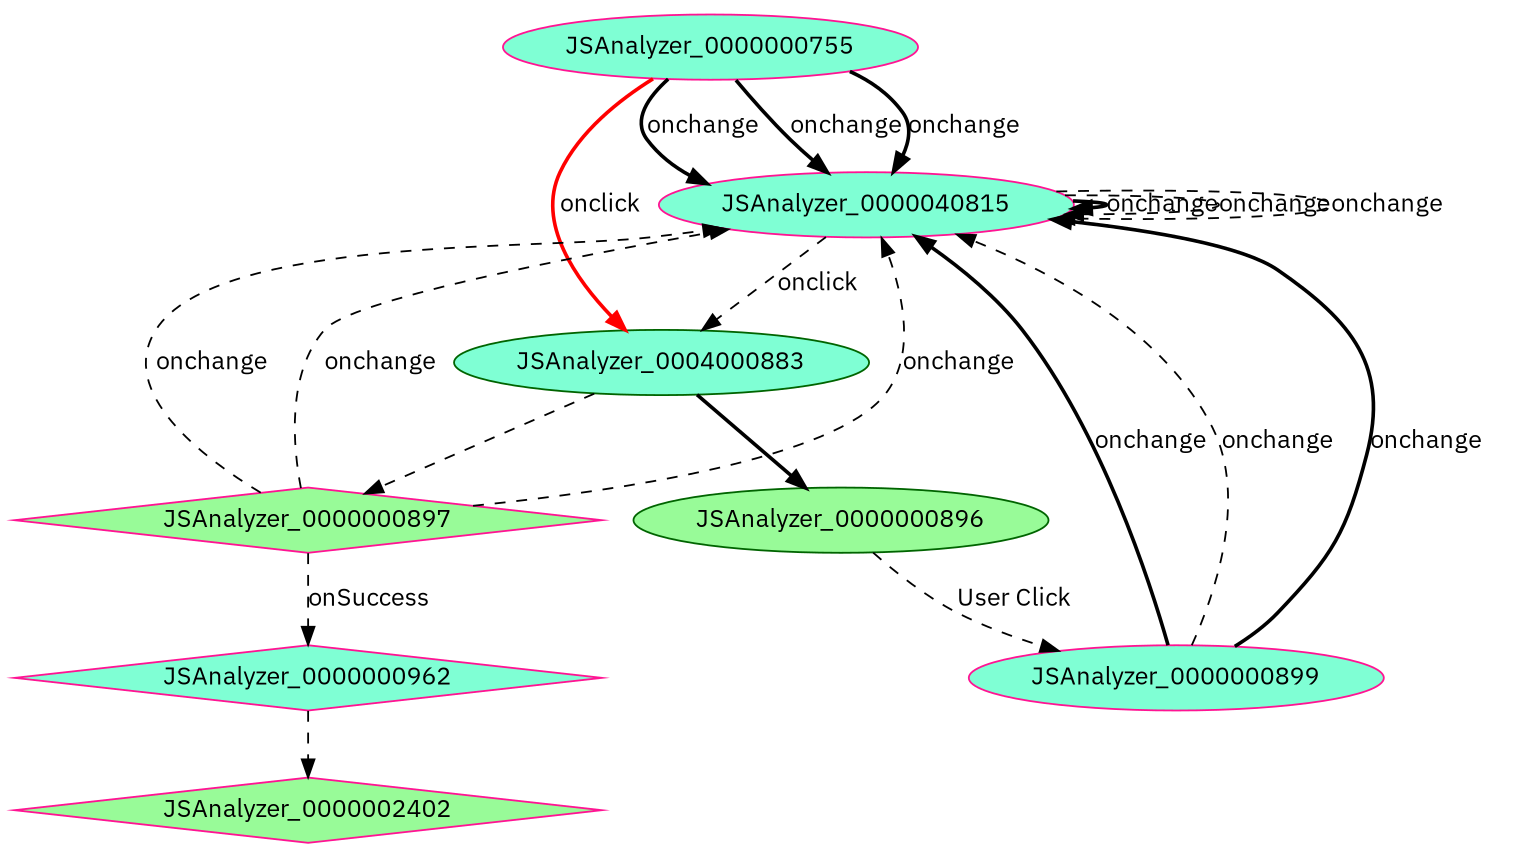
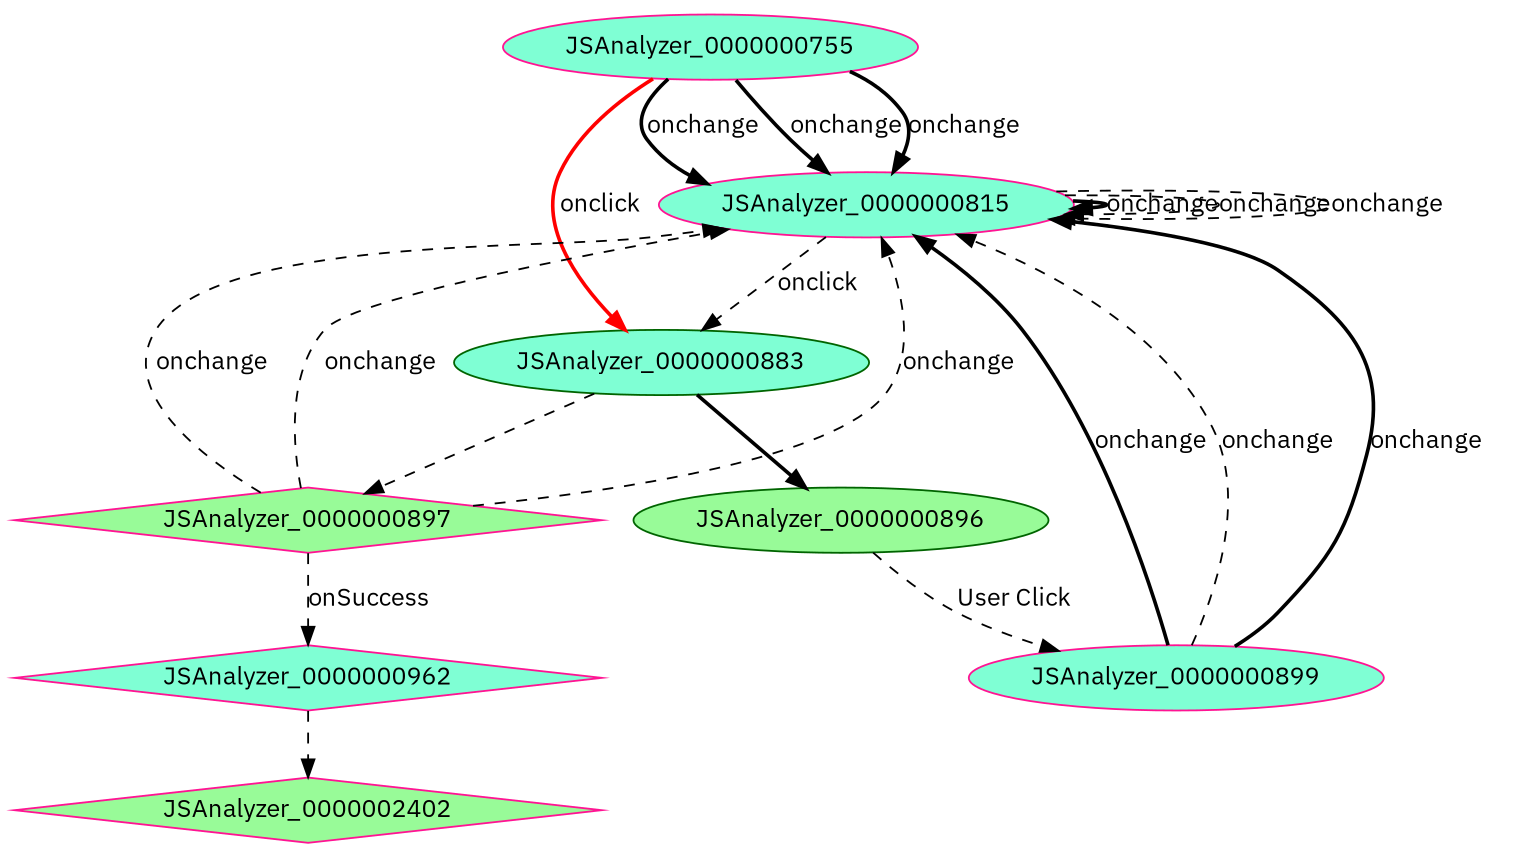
(866, 205) -> (866, 205)
(662, 362) -> (662, 362)
